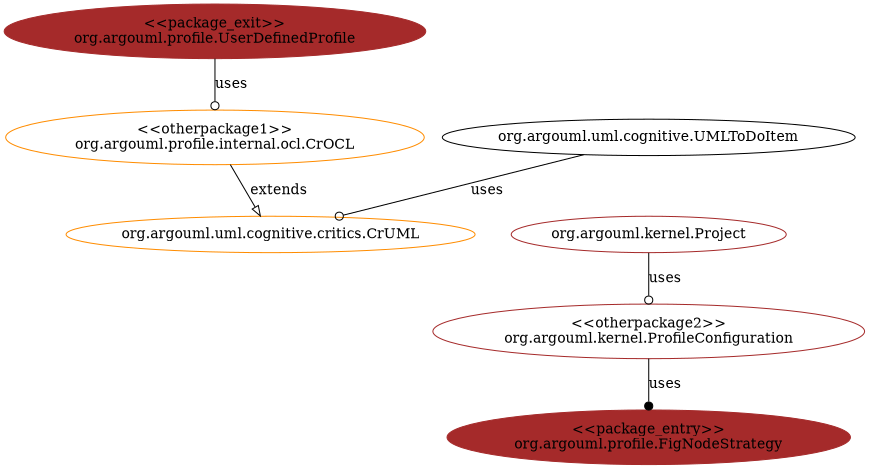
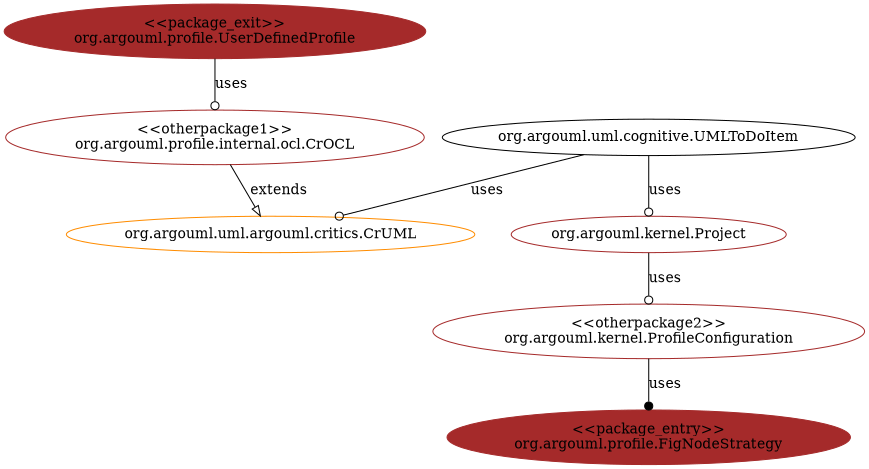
(215, 137) -> (215, 137)
none -> (649, 182)
(271, 234) -> (271, 234)
